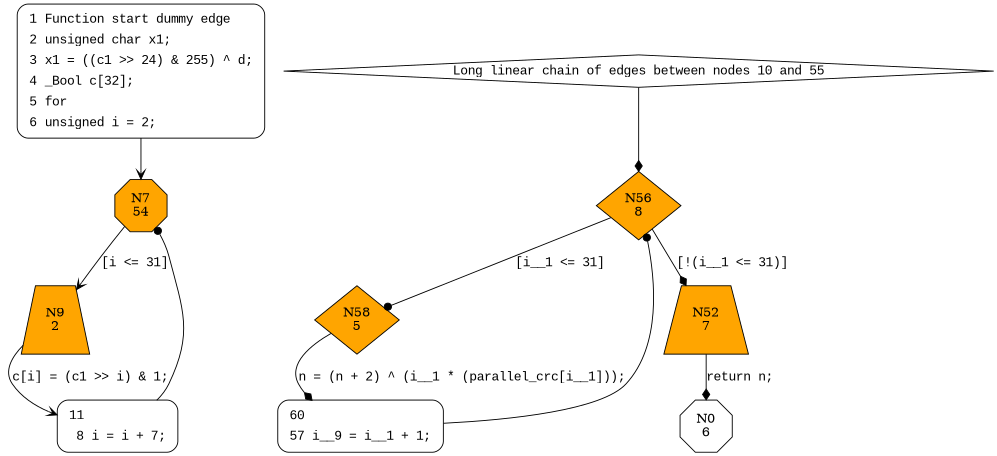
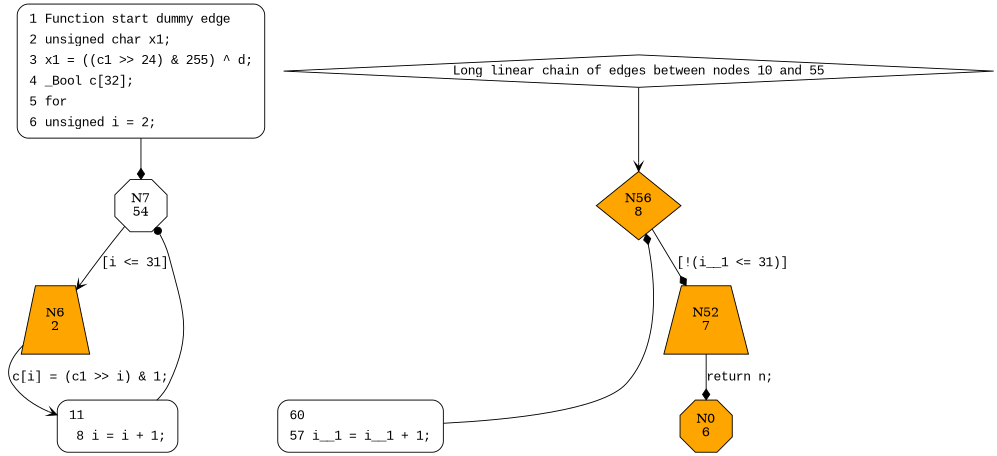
(639, 125) -> (639, 125)
(141, 154) -> (141, 154)
(141, 206) -> (141, 206)
(55, 320) -> (55, 320)
(357, 320) -> none
(610, 395) -> (610, 395)
(706, 426) -> (706, 426)
(129, 436) -> (129, 436)
(372, 436) -> (372, 436)
